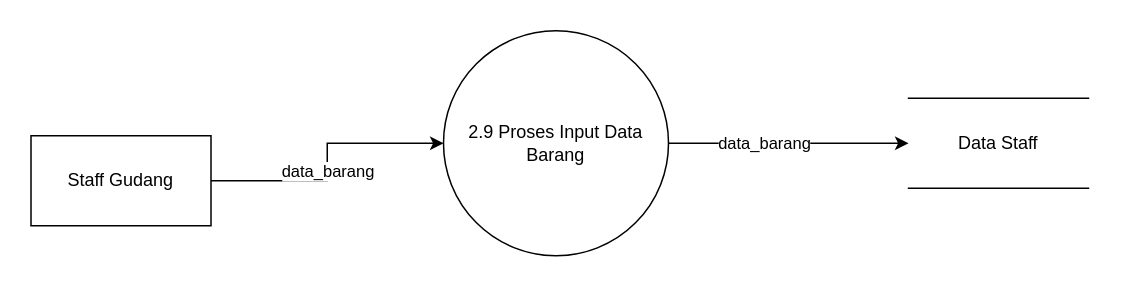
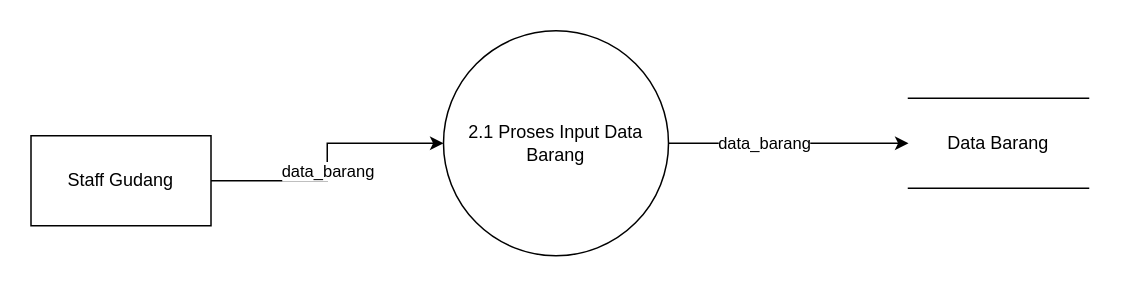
(556, 143) -> (556, 143)
(998, 143) -> (998, 143)
